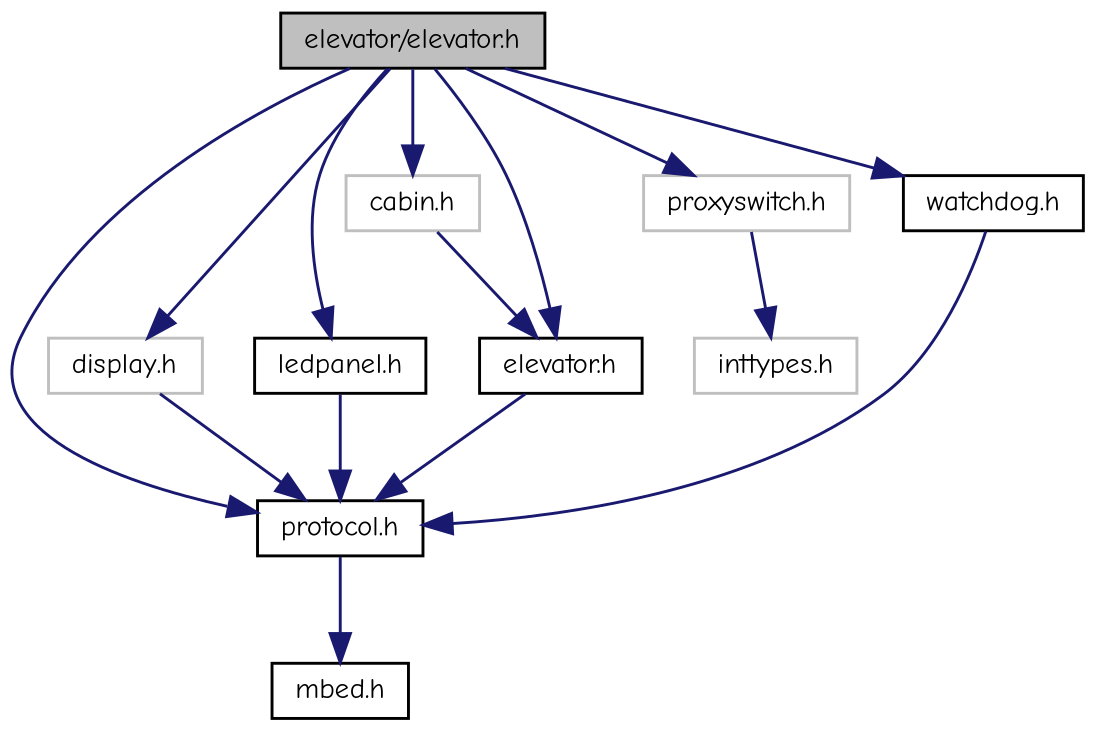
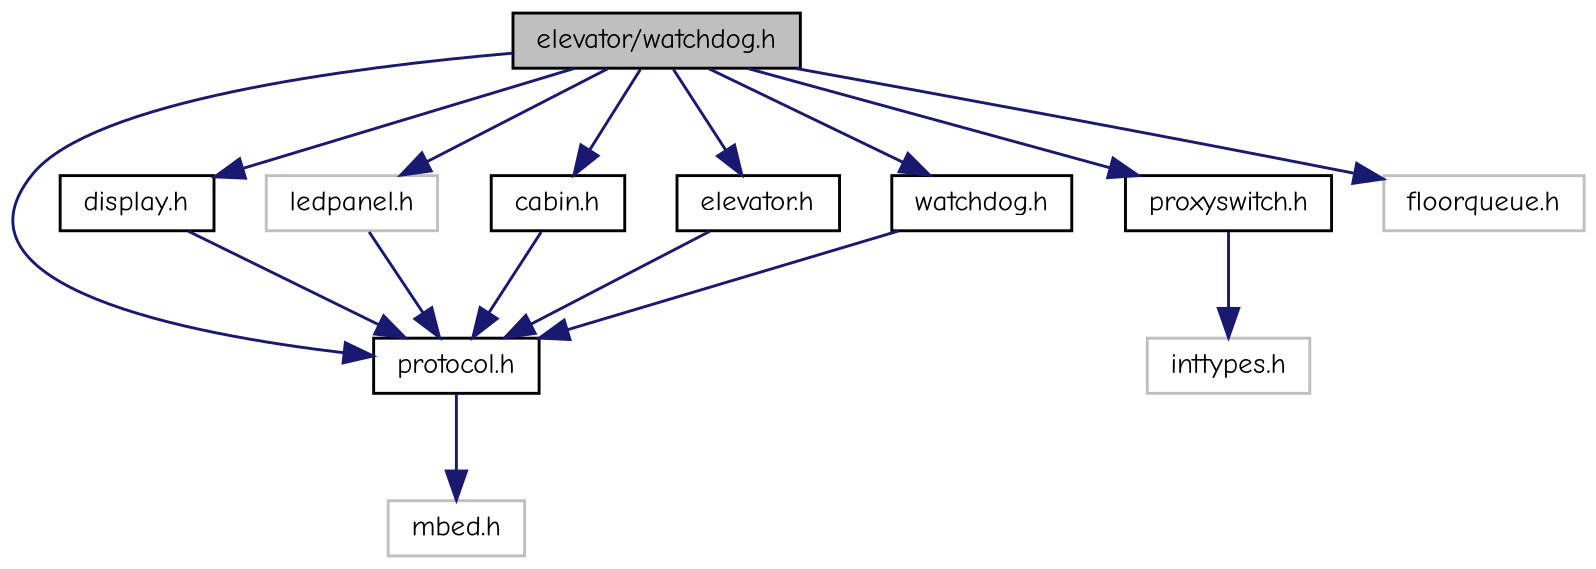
(413, 41) -> (657, 41)
(413, 203) -> (558, 203)
(747, 203) -> (1229, 203)
none -> (1484, 203)
(477, 274) -> (515, 272)
(125, 366) -> (137, 203)
(340, 366) -> (352, 203)
(340, 691) -> (456, 528)
